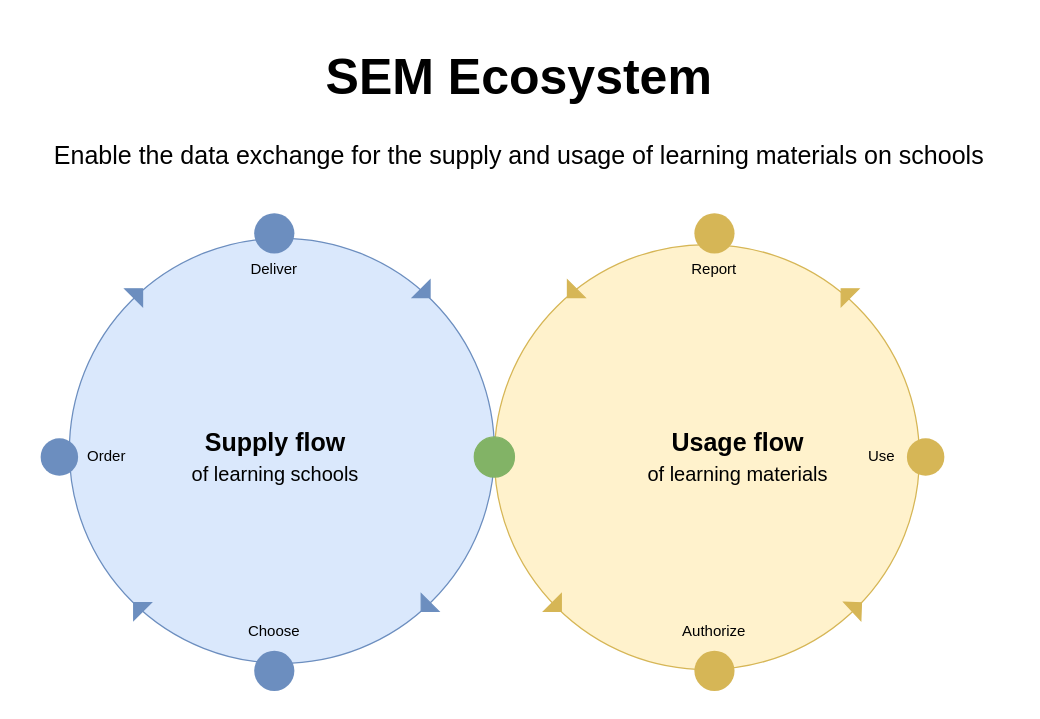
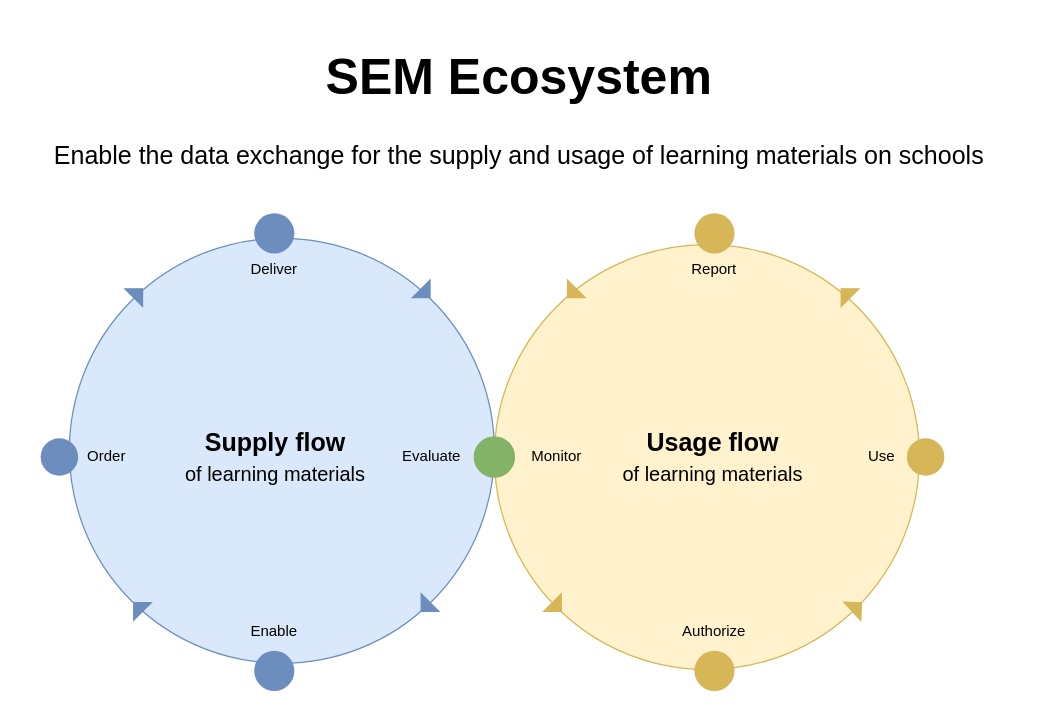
(276, 457) -> (276, 457)
none -> (432, 457)
none -> (557, 457)
(738, 457) -> (713, 457)
(274, 632) -> (274, 632)
